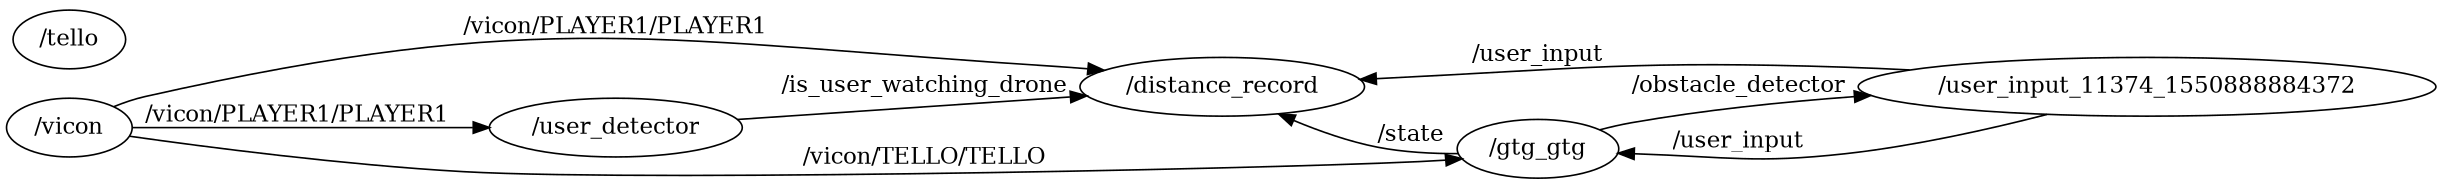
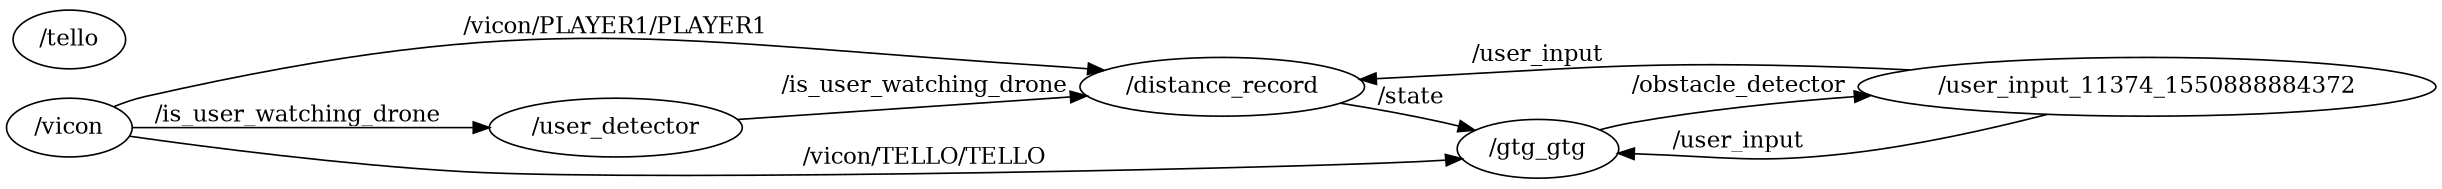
(298, 115) -> (298, 115)
(1374, 146) -> (1400, 114)
